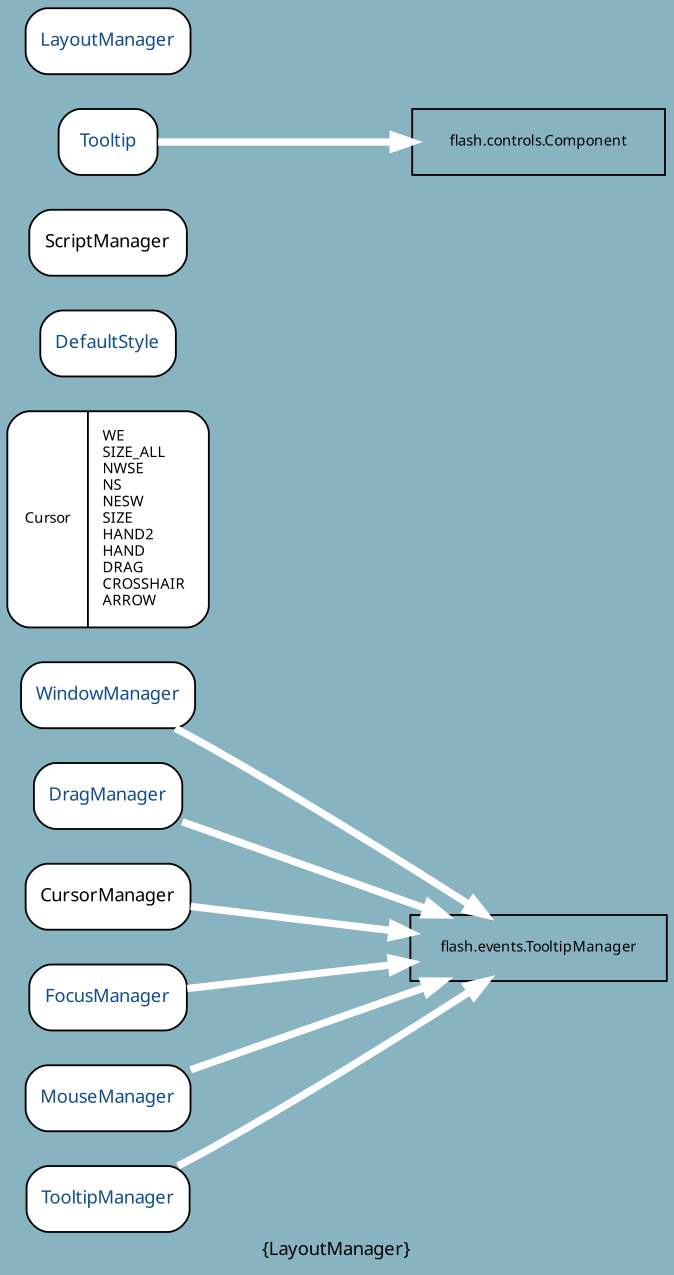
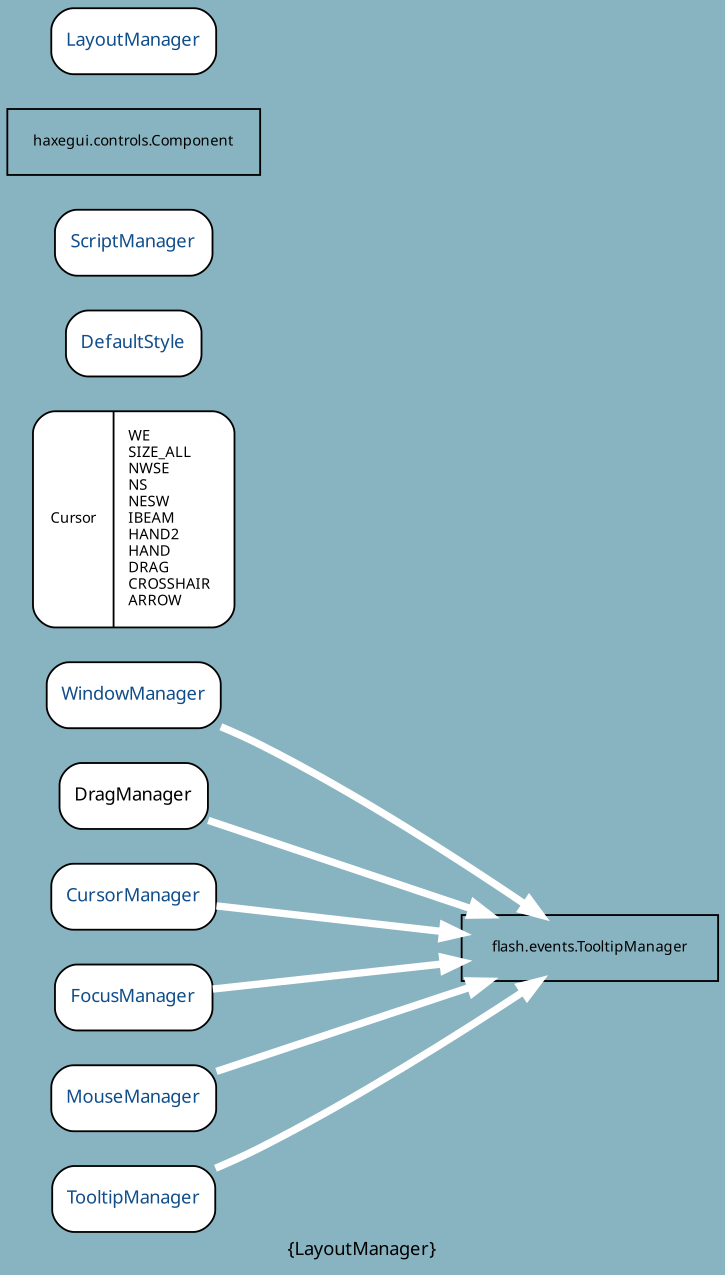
(108, 142) -> none
(539, 142) -> (134, 142)
(108, 243) -> (134, 243)
(118, 518) -> (152, 518)
(108, 796) -> (134, 796)
(108, 897) -> (134, 897)
